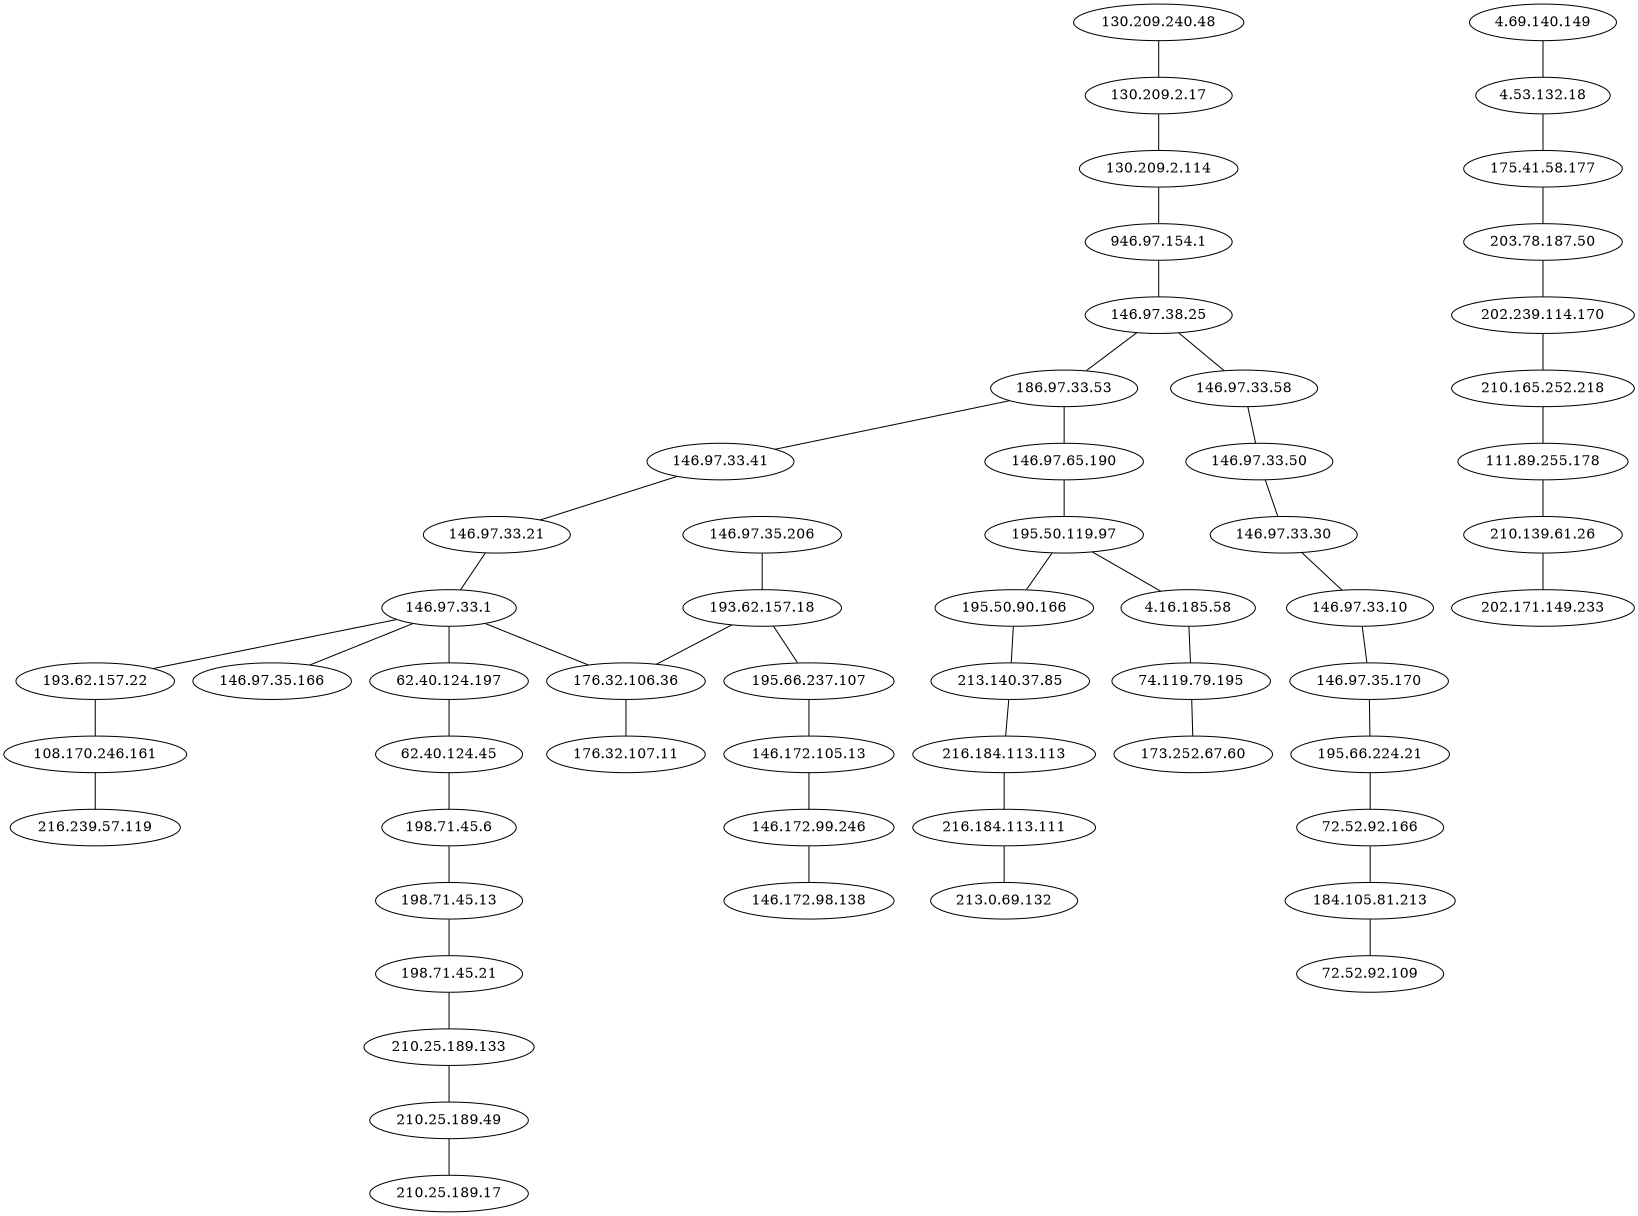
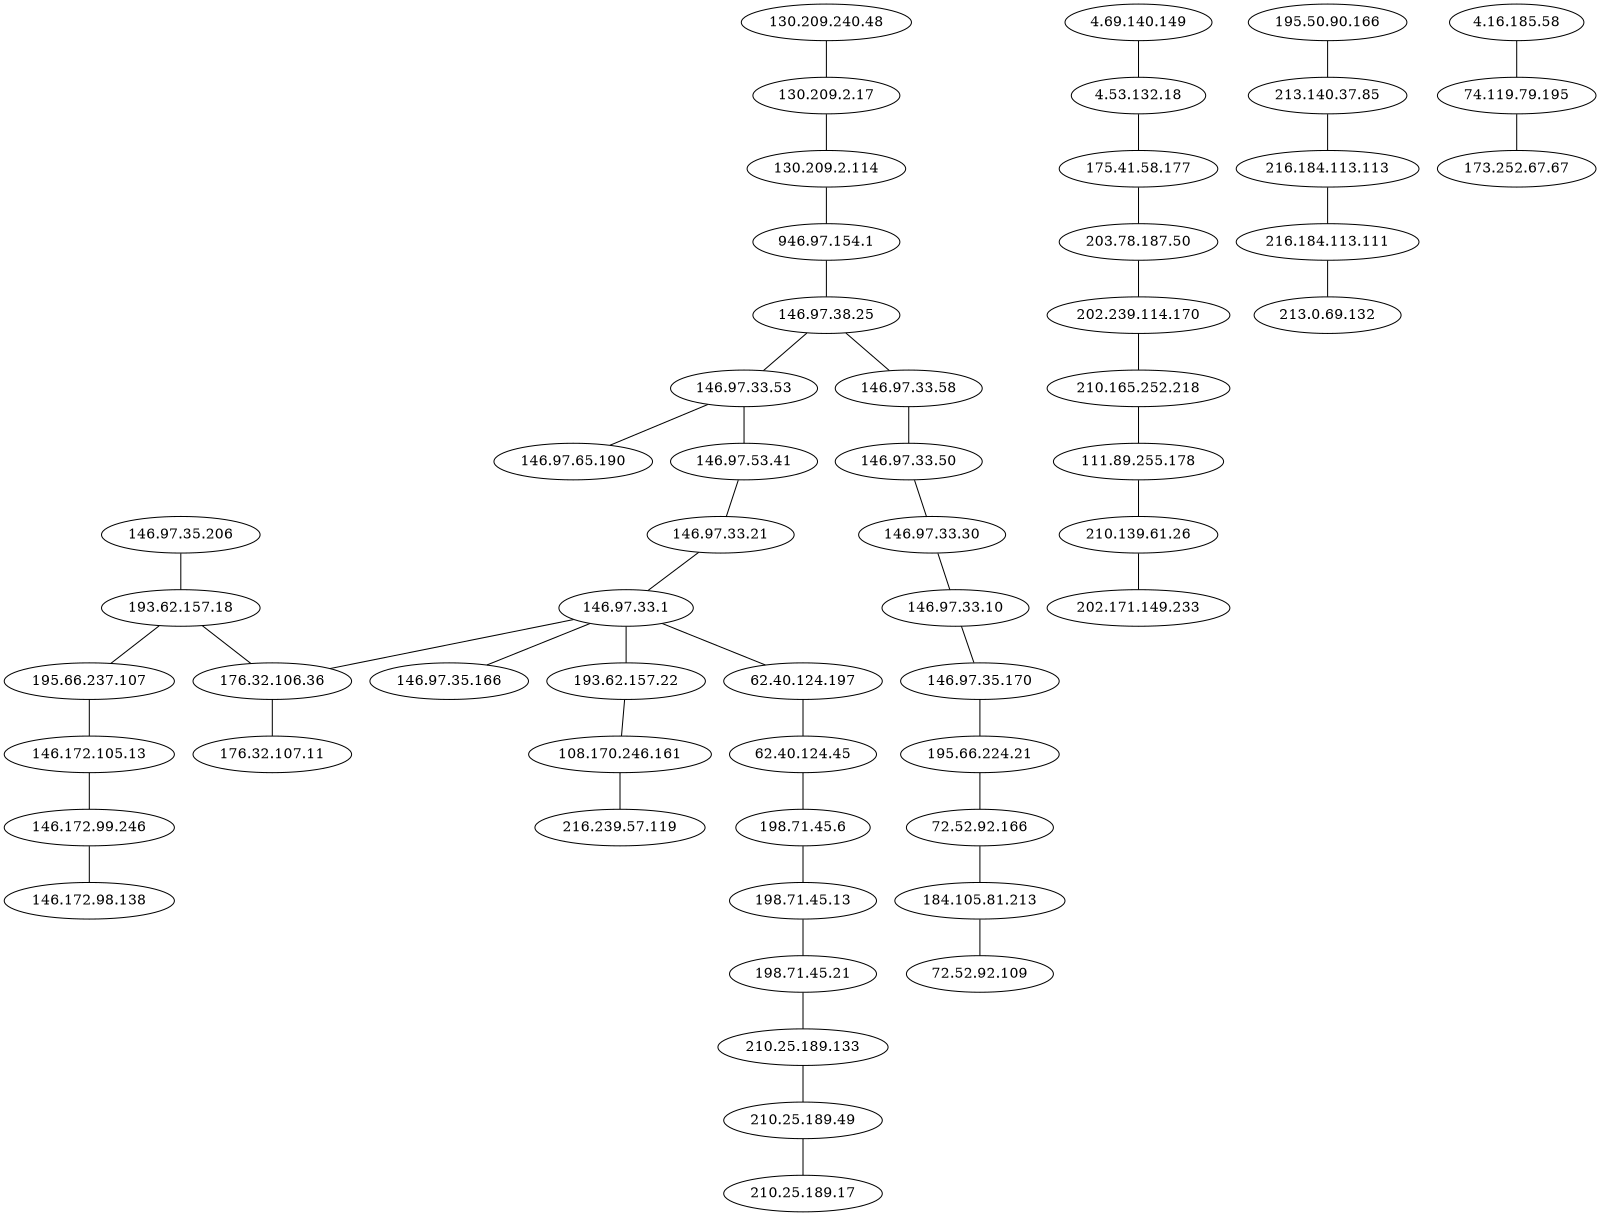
(1064, 388) -> (744, 388)
(721, 462) -> (744, 462)
(1064, 535) -> none
(1193, 754) -> (1517, 169)
